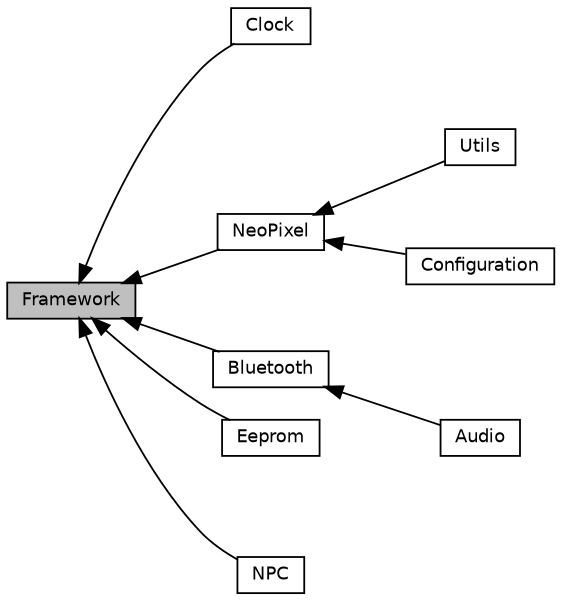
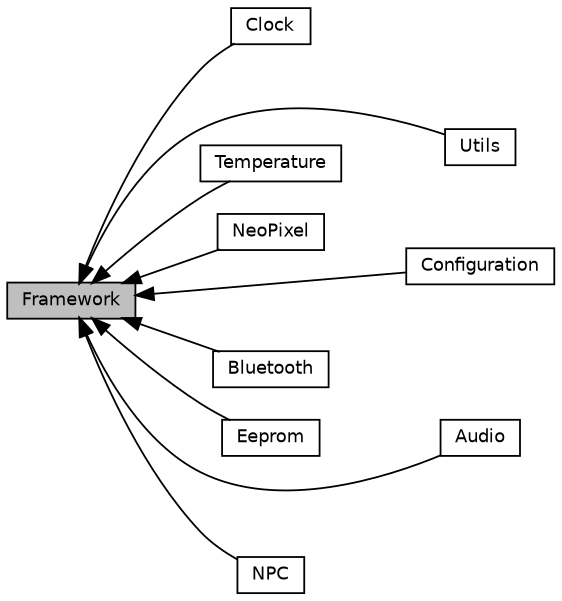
none -> (271, 163)
(388, 184) -> (233, 117)
(374, 249) -> (280, 283)
(391, 409) -> (232, 484)
